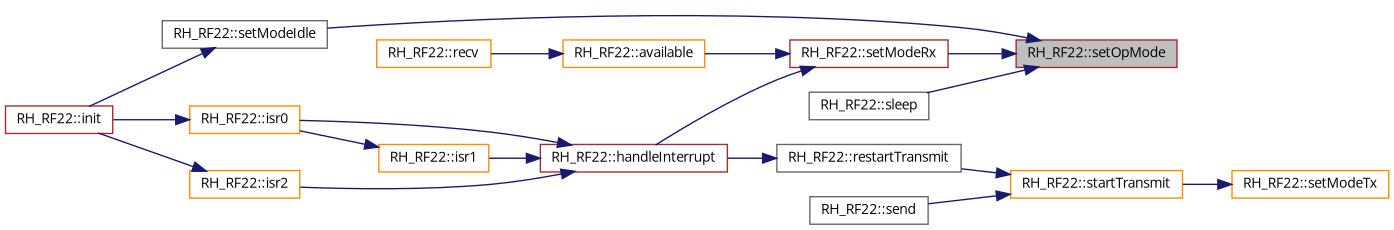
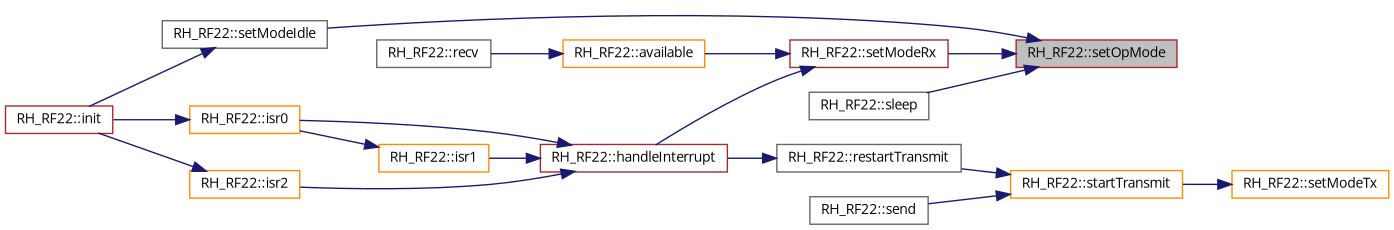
(434, 54) -> (434, 54)
